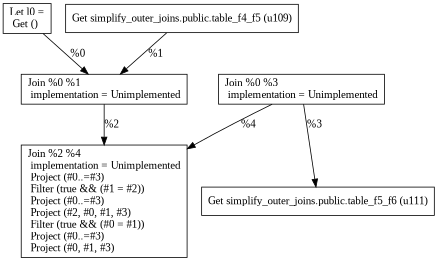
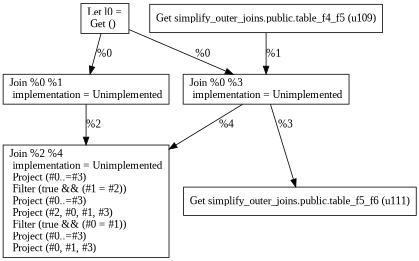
none -> (177, 50)
(146, 51) -> (266, 50)
